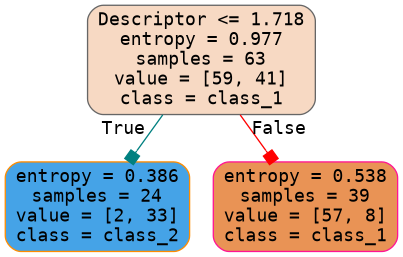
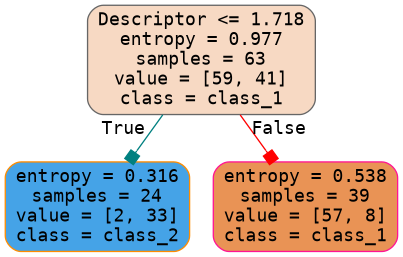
(97, 207) -> (97, 207)
